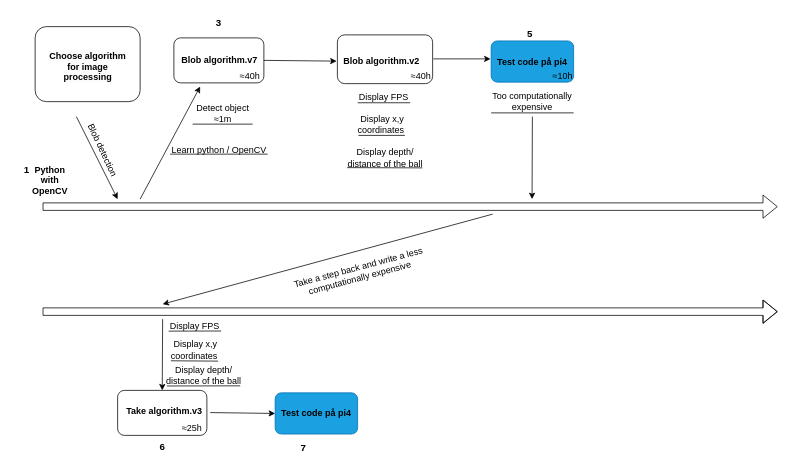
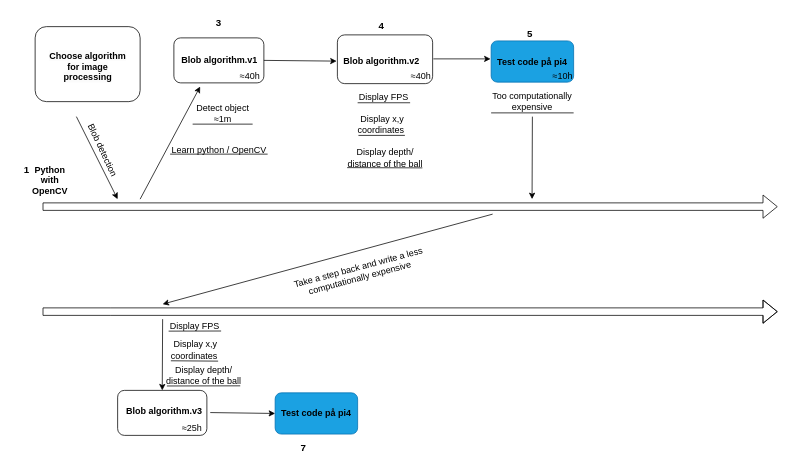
none -> (381, 25)
(219, 60) -> (219, 60)
(164, 411) -> (164, 411)
(162, 447) -> none
